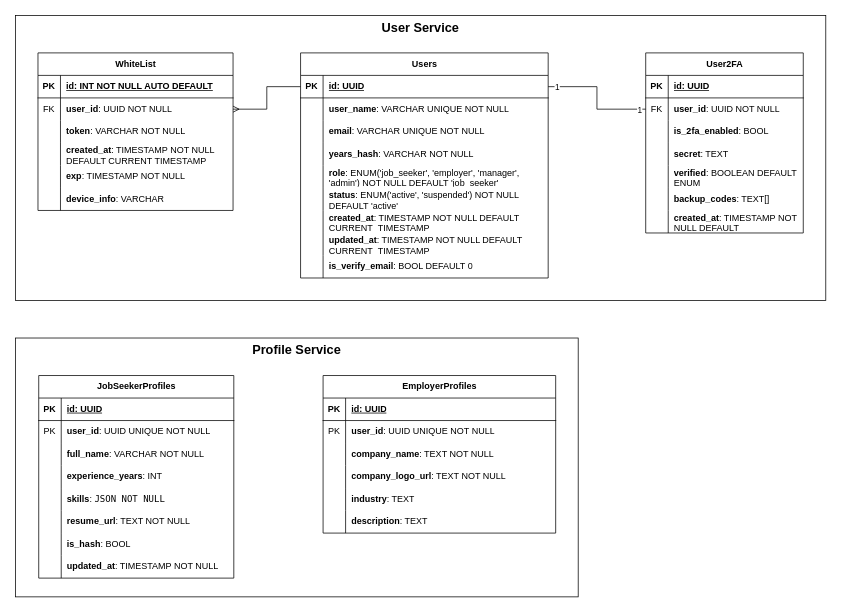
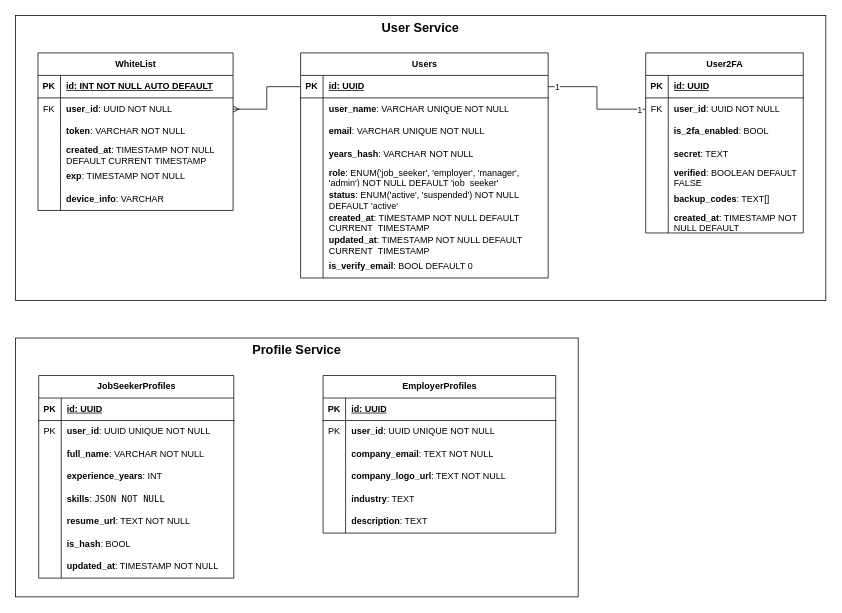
(738, 177) -> (738, 177)
(415, 454) -> (415, 454)
